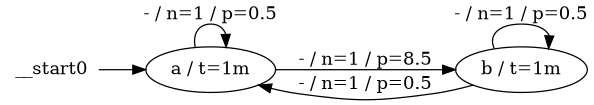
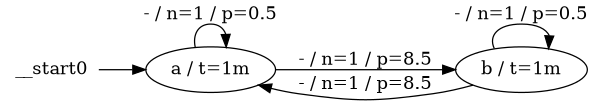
(366, 84) -> (366, 84)
